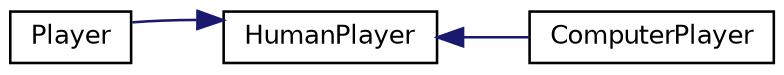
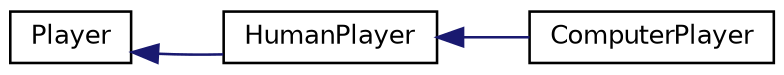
(164, 21) -> (191, 55)
